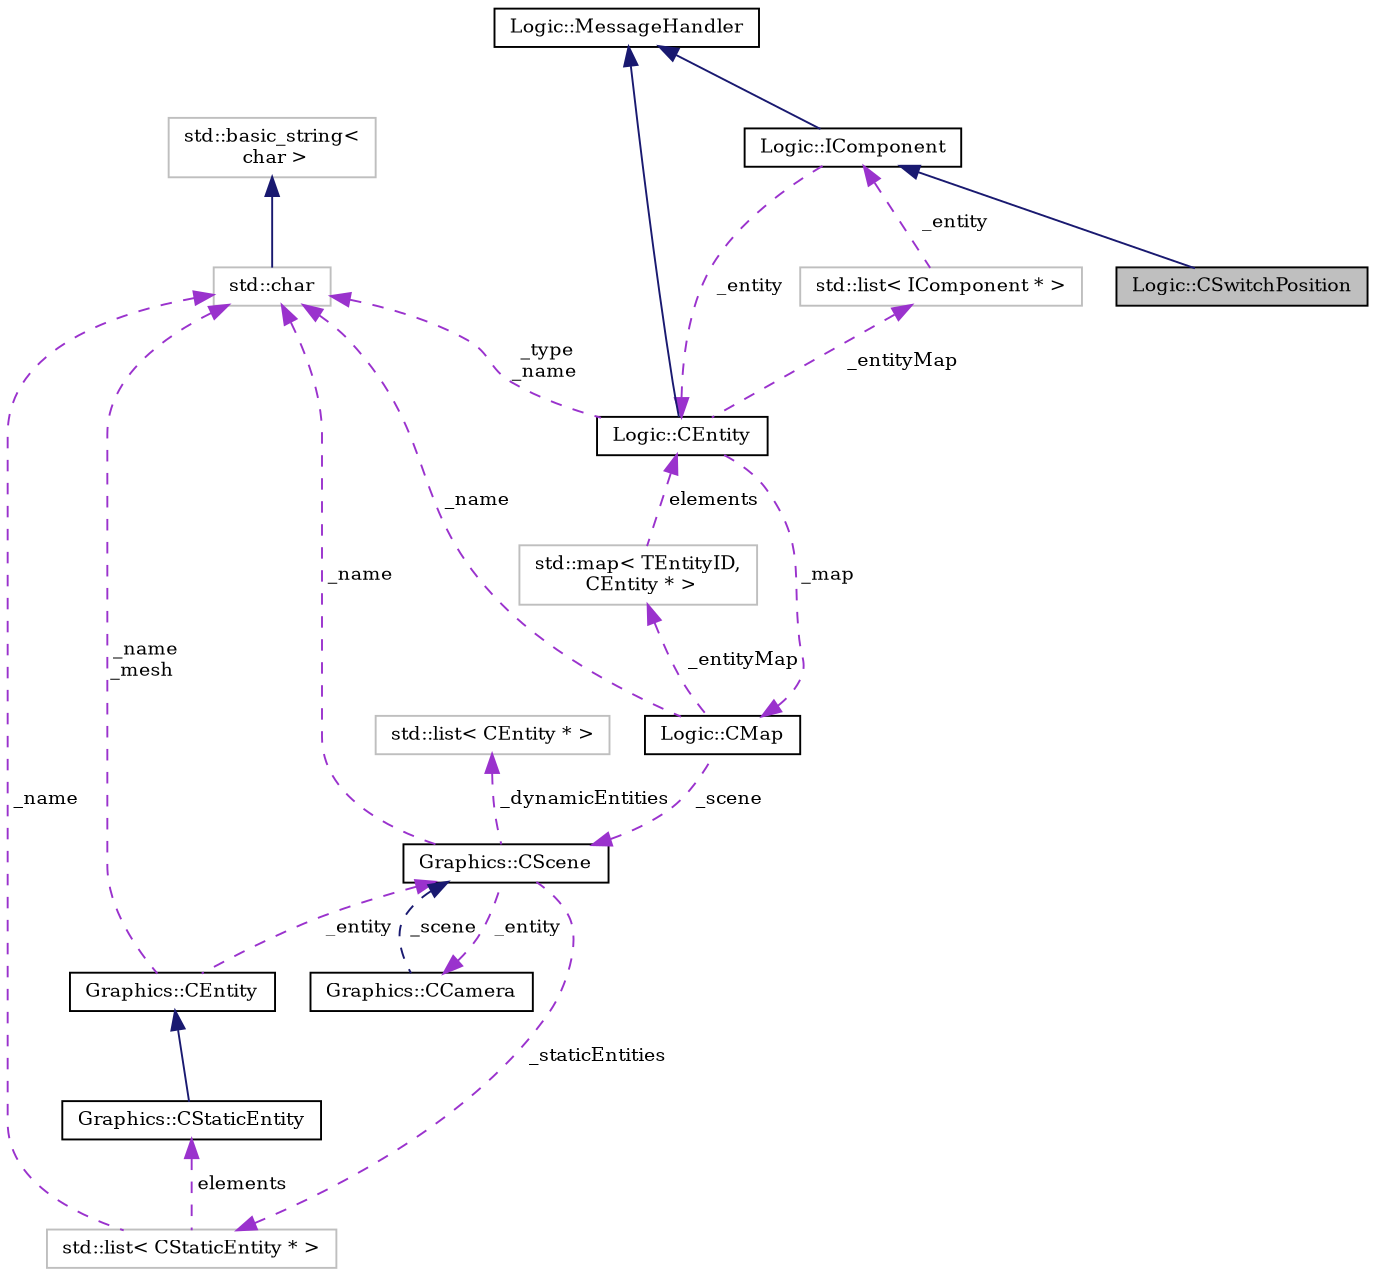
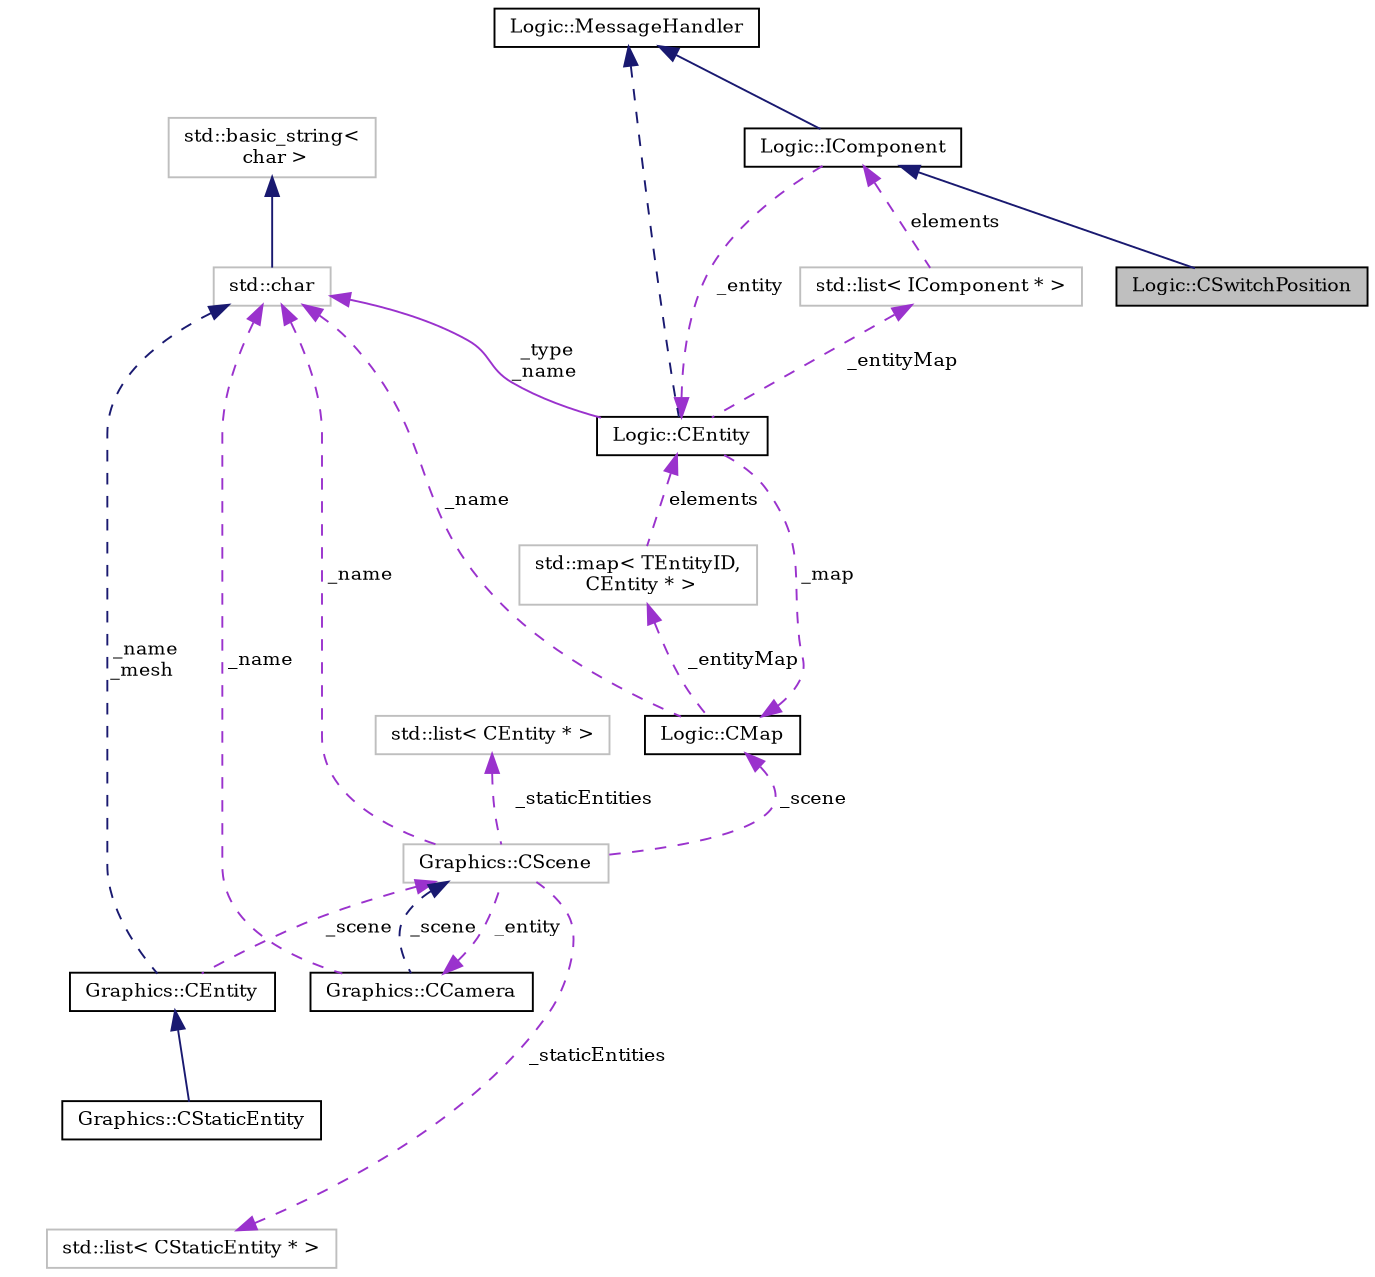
(953, 222) -> (953, 222)
(653, 242) -> (653, 242)
(481, 350) -> (481, 350)
(107, 627) -> (107, 627)
(8, 738) -> (222, 678)
(582, 799) -> (582, 799)
(672, 808) -> (717, 836)
(506, 863) -> (506, 863)
(356, 928) -> (356, 928)
(192, 1194) -> none
